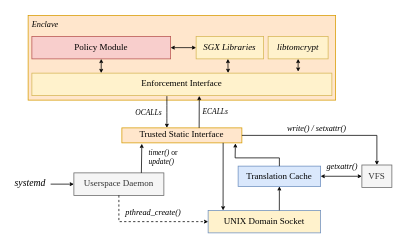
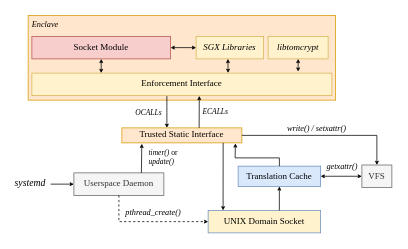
(101, 47) -> (101, 47)
